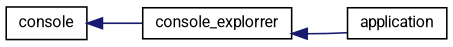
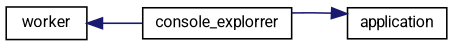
(47, 23) -> (47, 23)
(327, 33) -> (311, 13)
